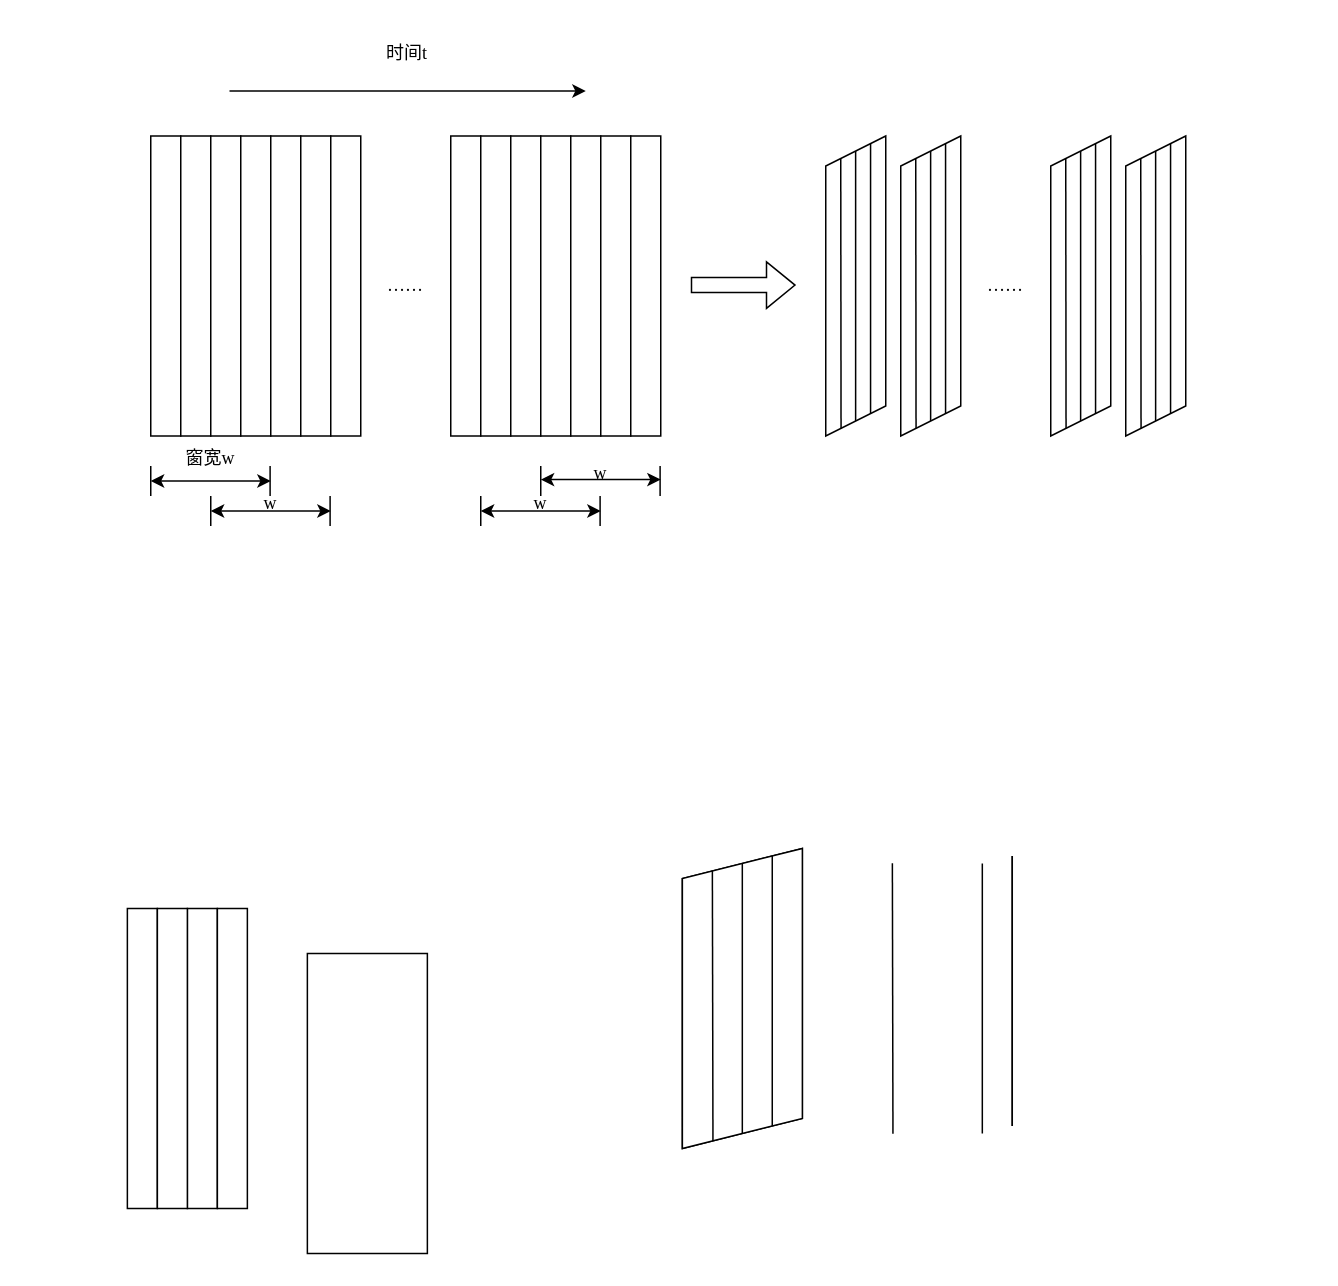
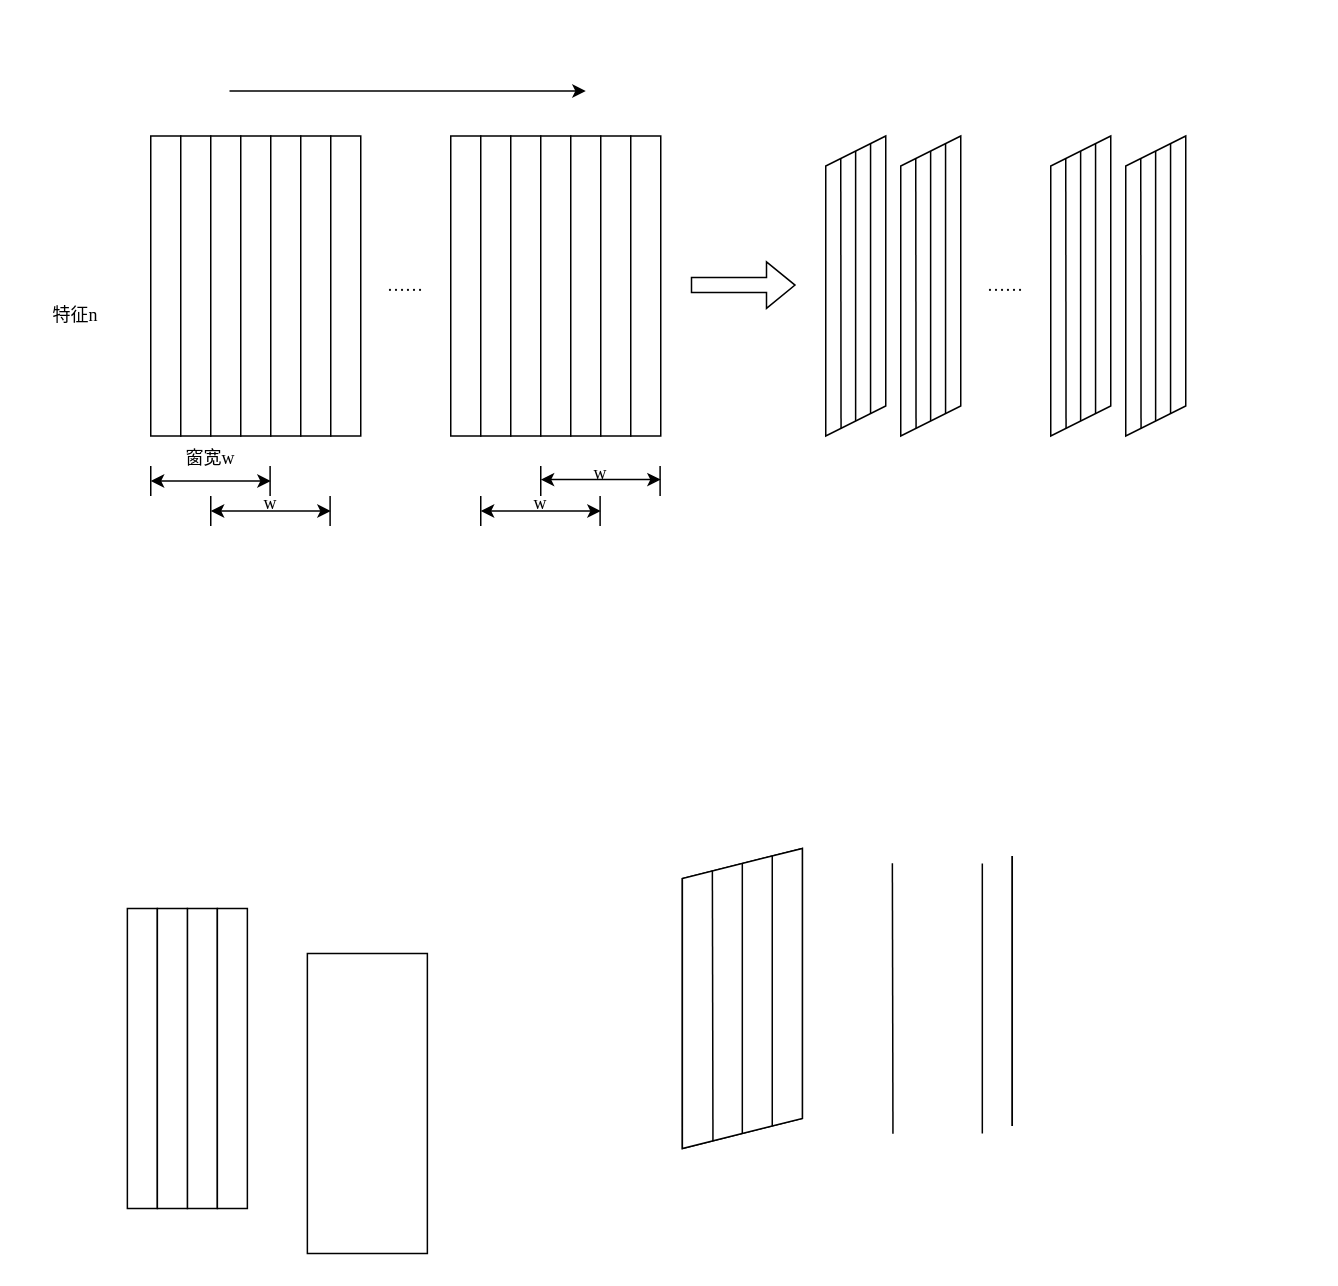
(408, 53) -> none
none -> (76, 316)
